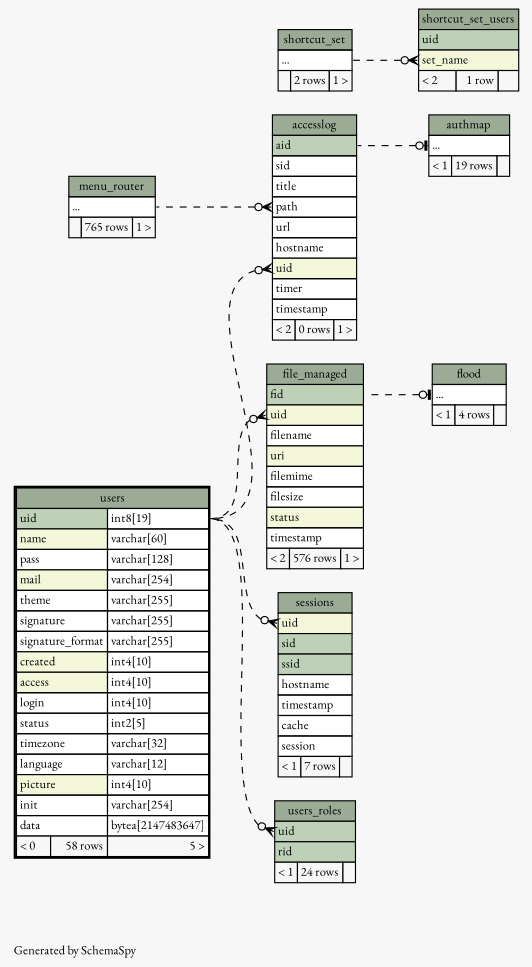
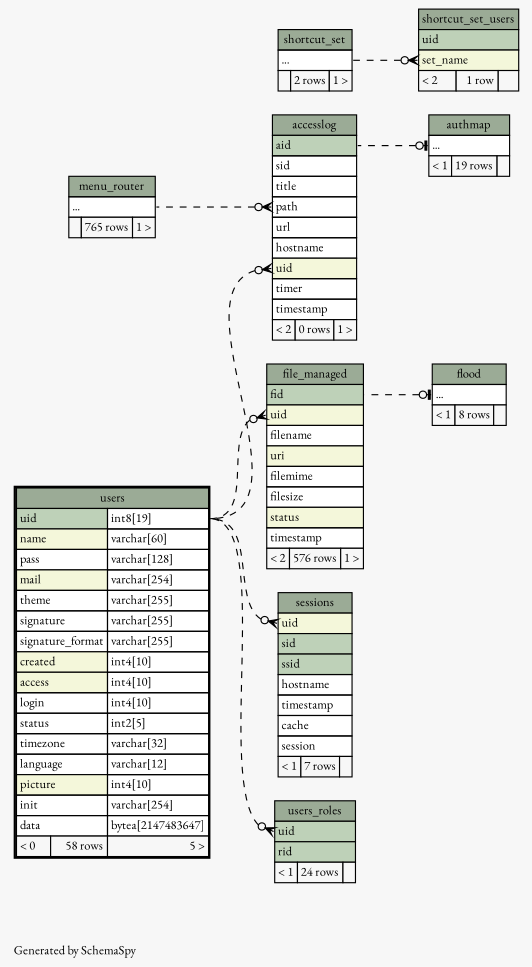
(474, 415) -> (474, 415)
